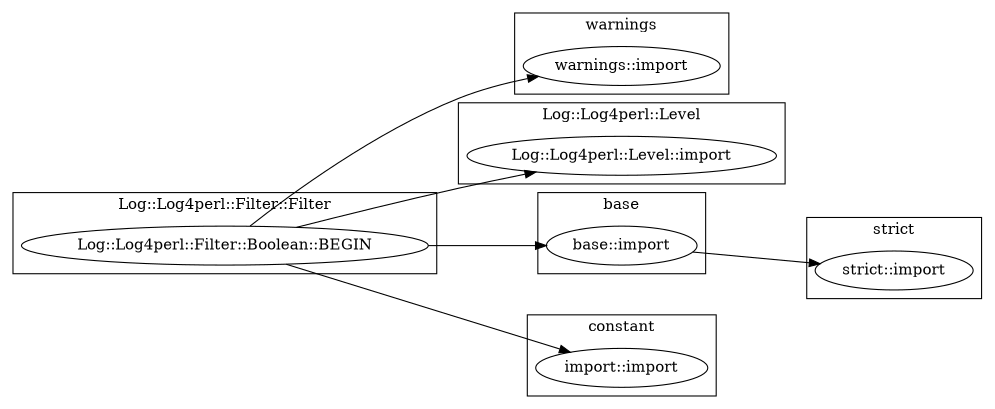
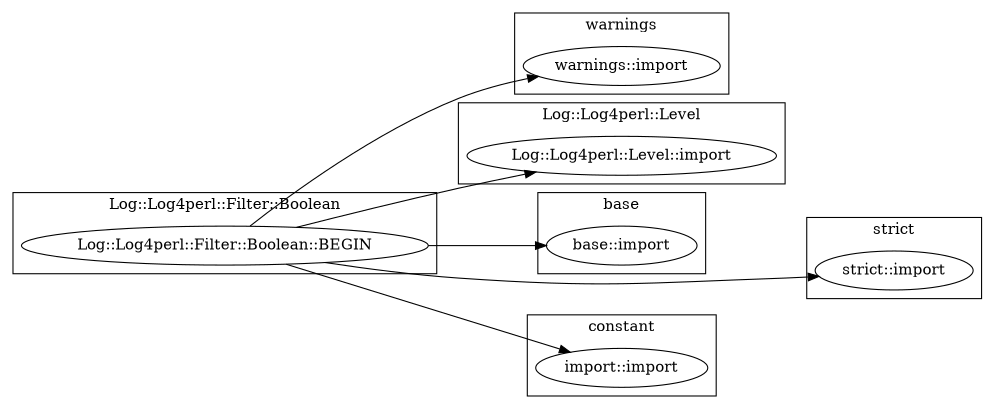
(225, 205) -> (225, 205)
(751, 257) -> (566, 283)
